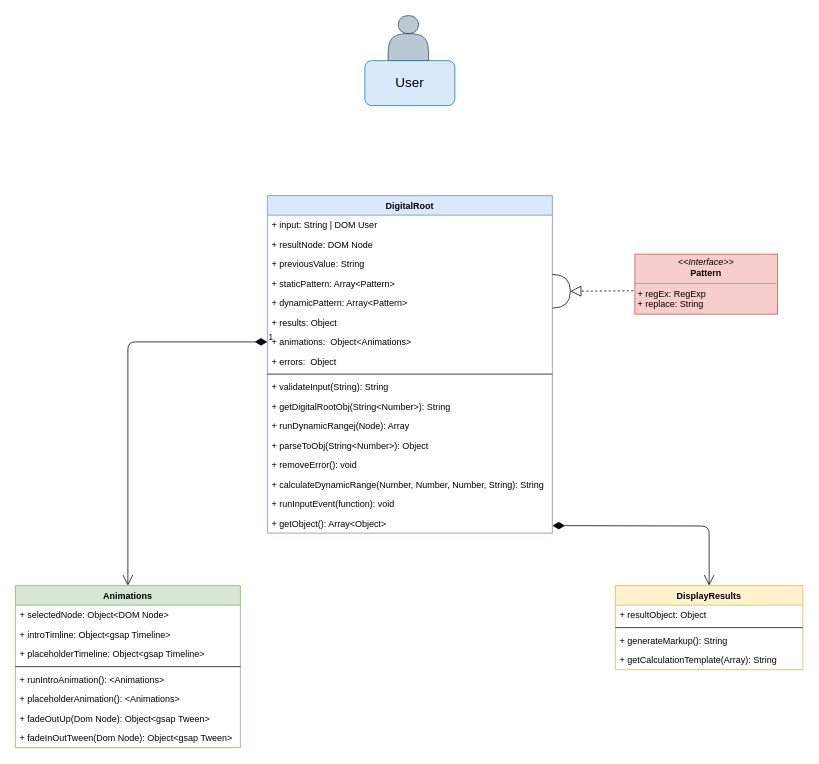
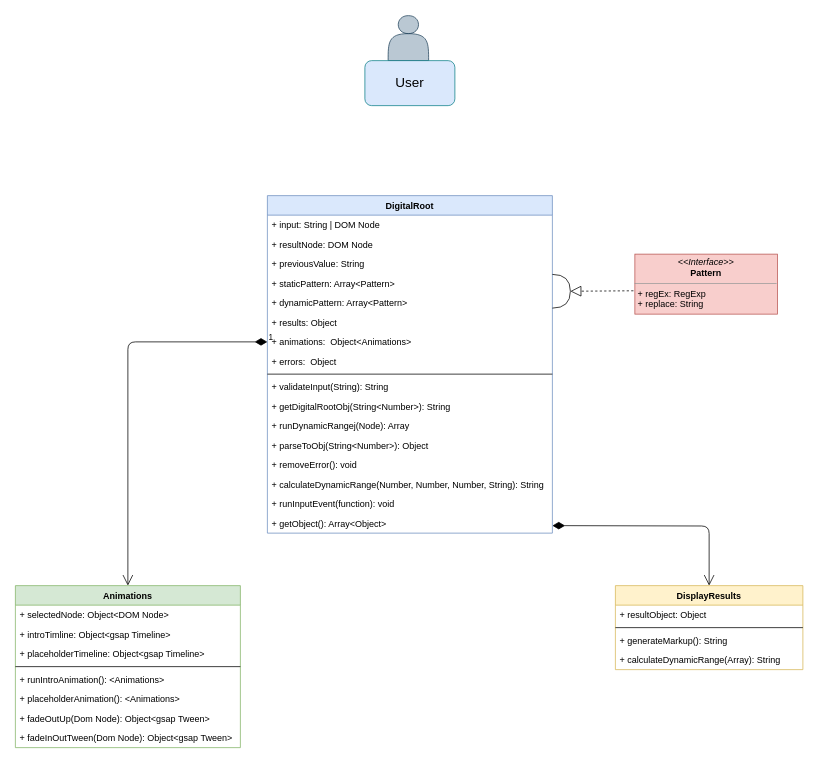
(326, 225) -> (326, 225)
(708, 660) -> (707, 660)
